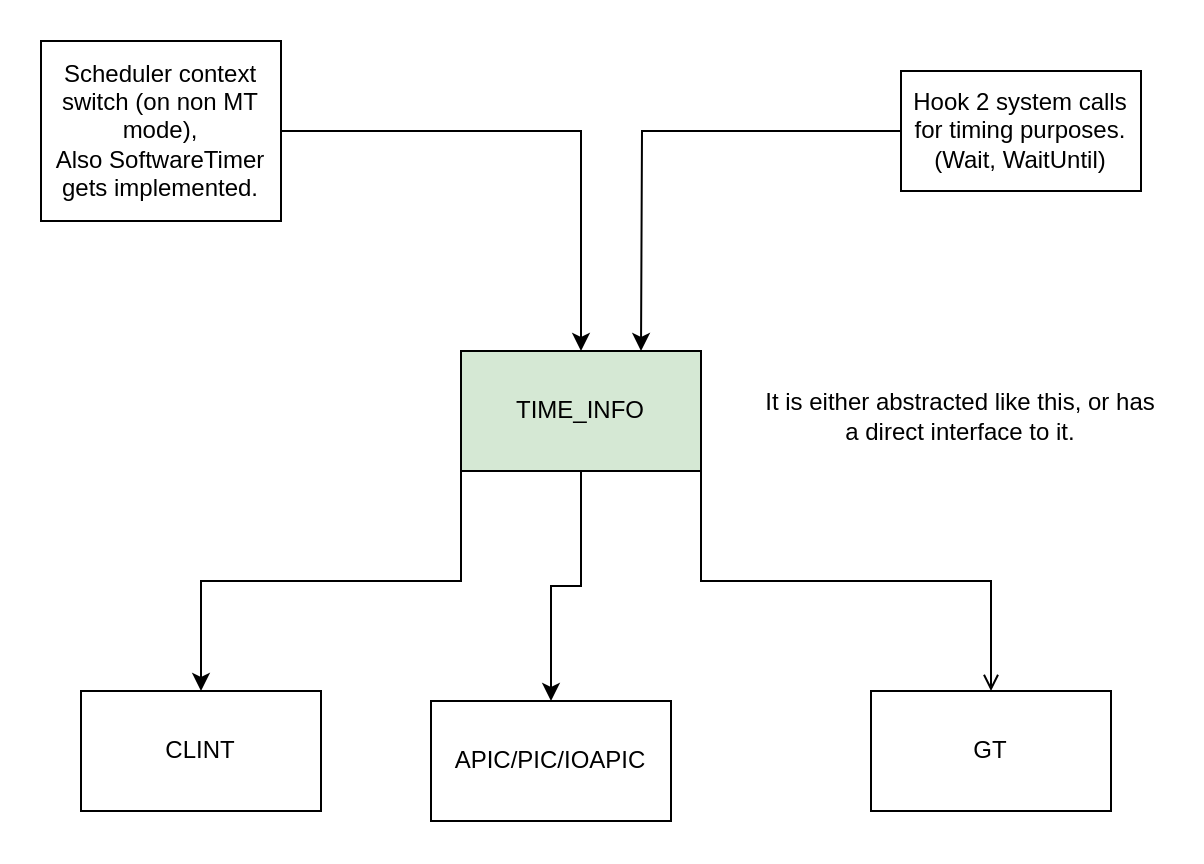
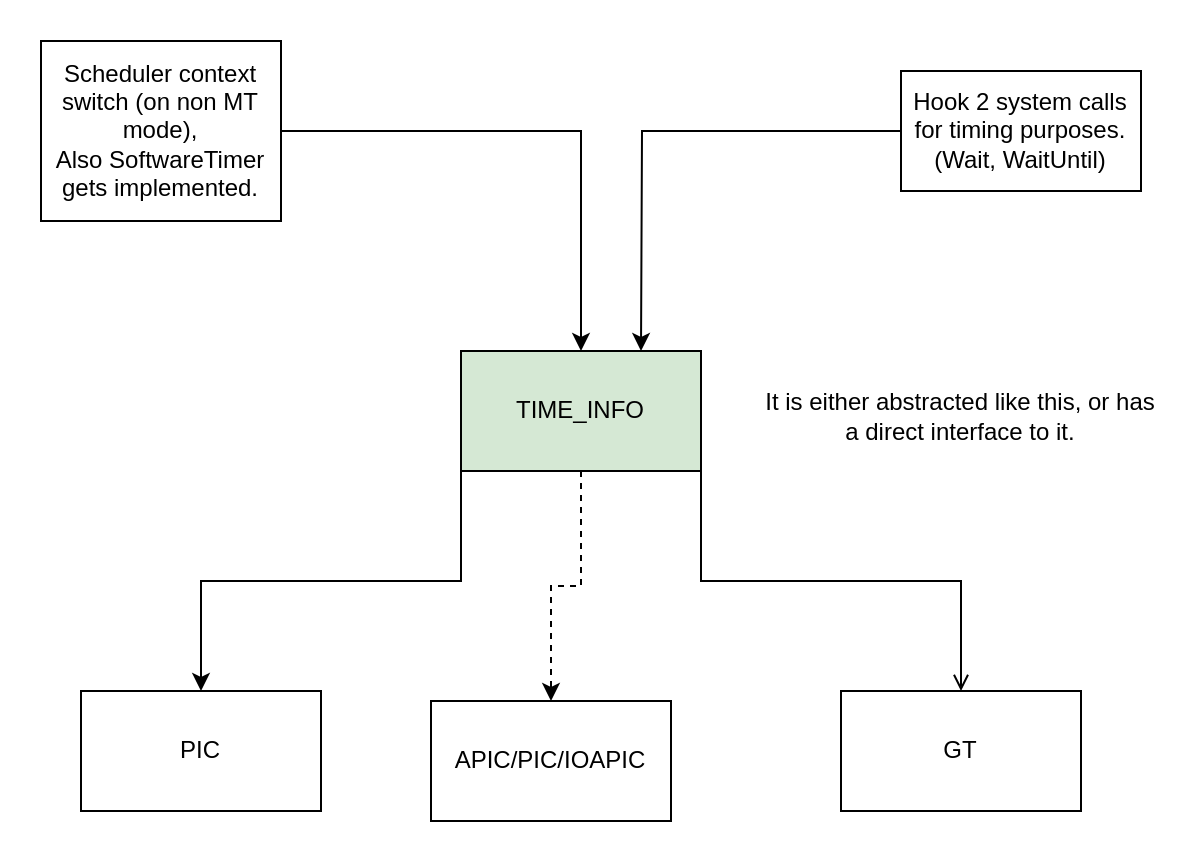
(574, 586) -> (574, 586)
(201, 751) -> (201, 751)
(991, 751) -> (961, 751)
